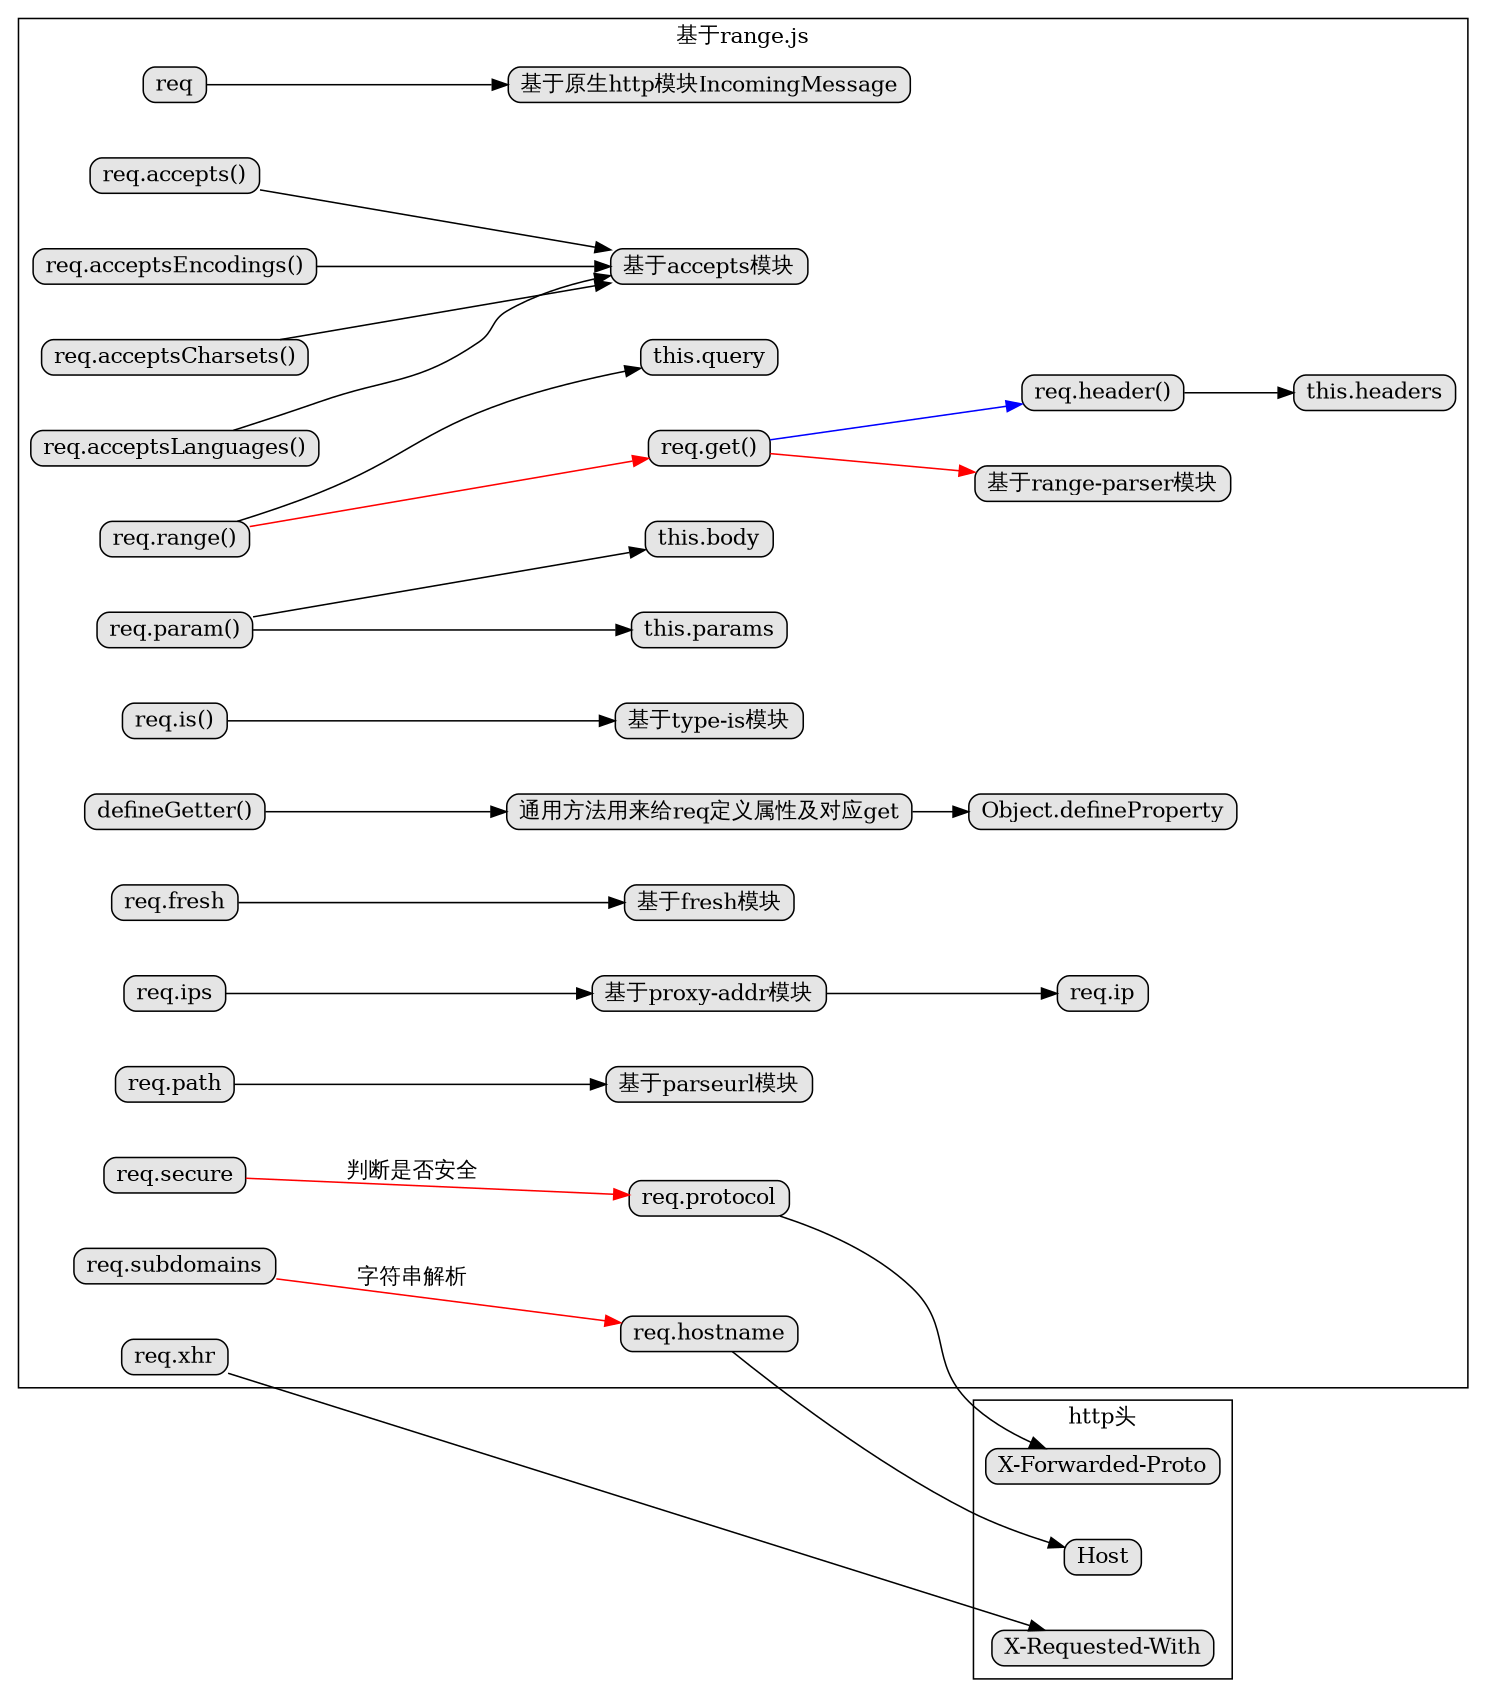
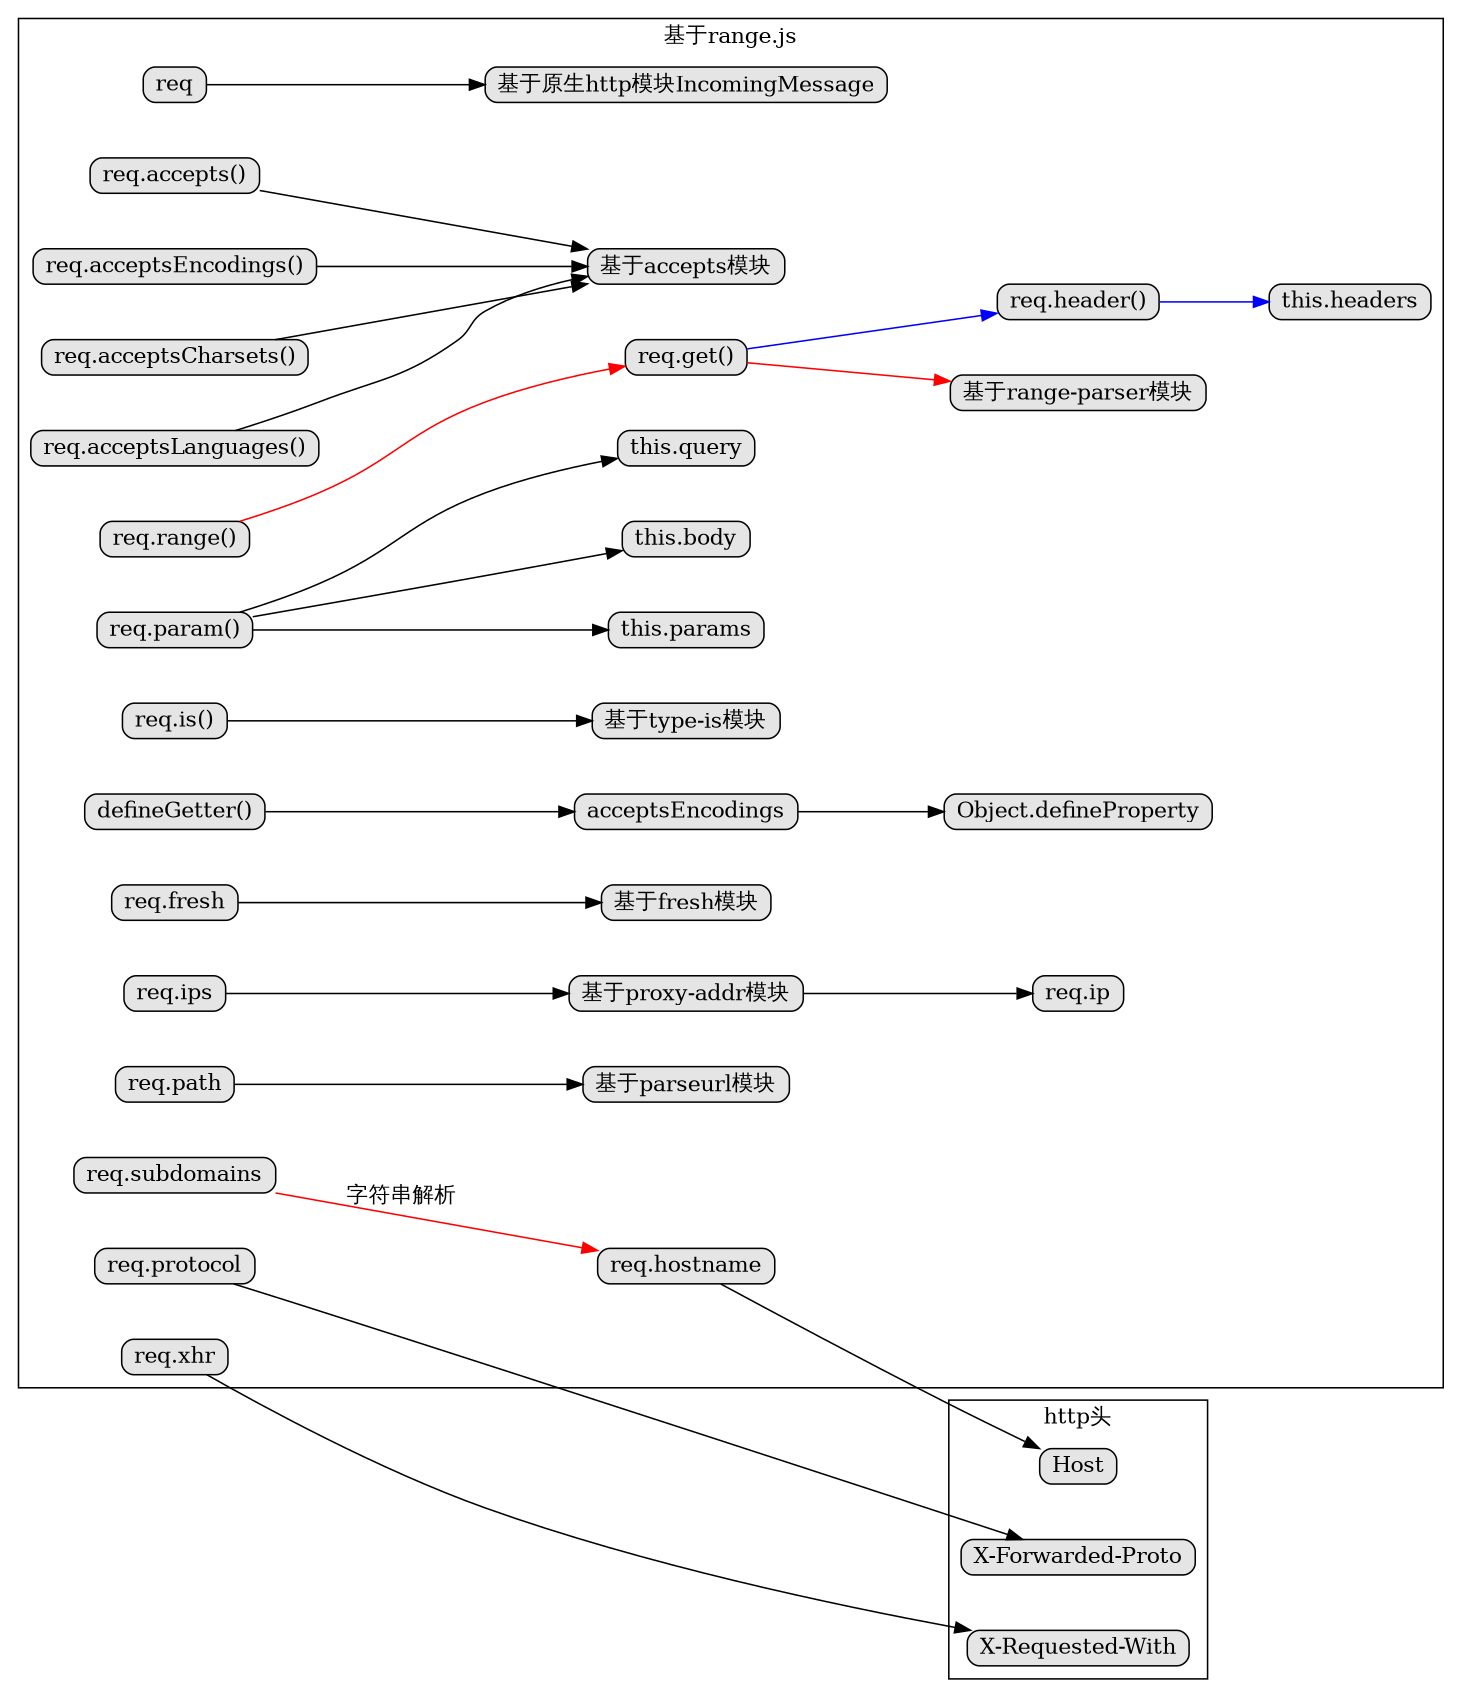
(1231, 393) -> (1206, 302)
(428, 437) -> (417, 527)
(709, 812) -> (686, 812)
(175, 1175) -> none
